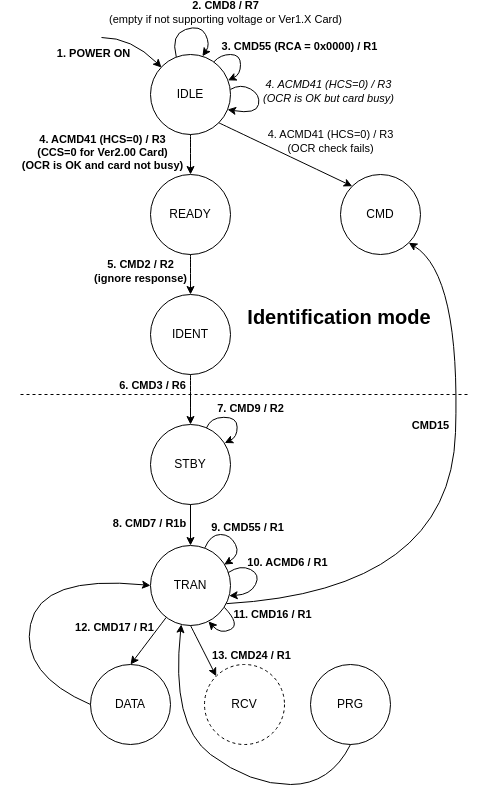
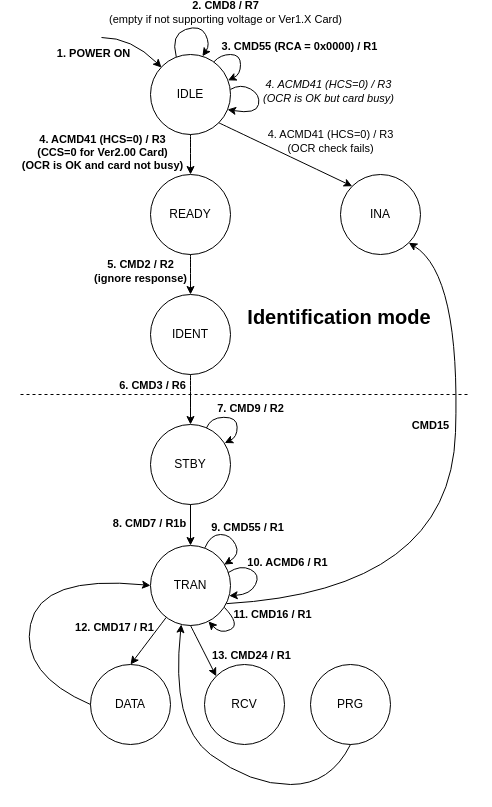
(381, 215) -> (381, 215)
(245, 705) -> (245, 705)
